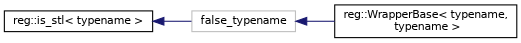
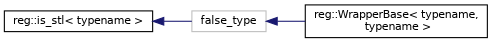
(244, 21) -> (229, 21)
